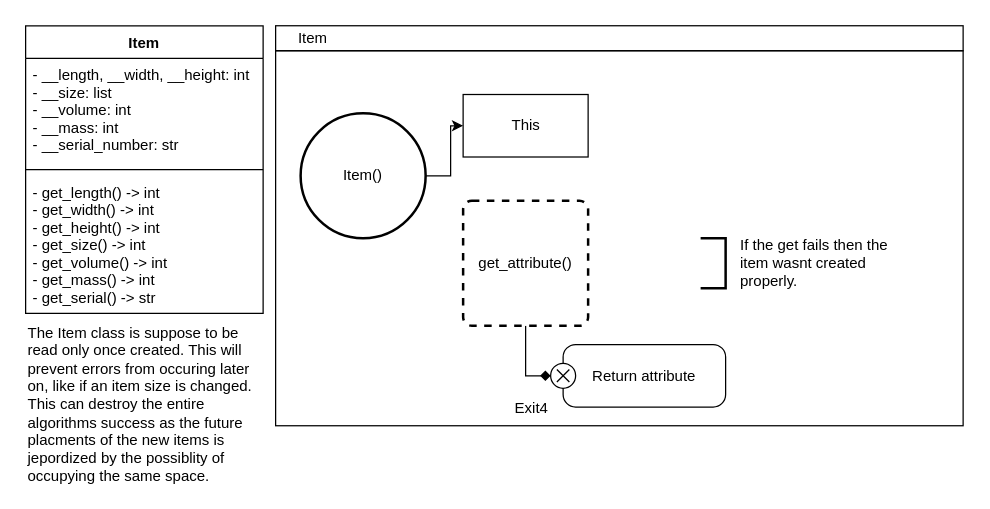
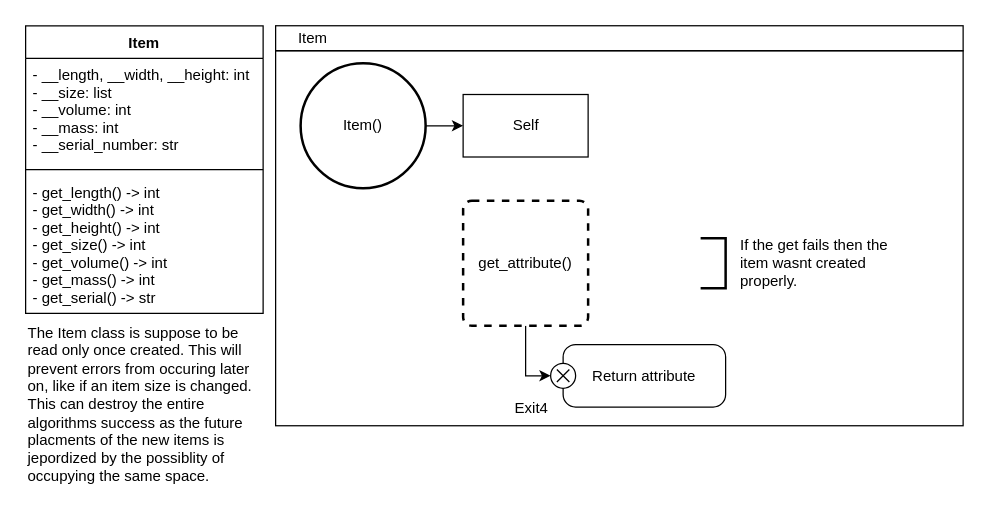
(526, 126) -> (526, 126)
(363, 176) -> (363, 126)
(540, 376) -> (541, 376)
